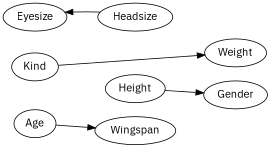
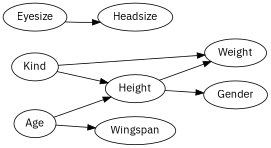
(87, 12) -> (79, 22)
none -> (181, 72)
none -> (79, 76)
none -> (79, 108)
